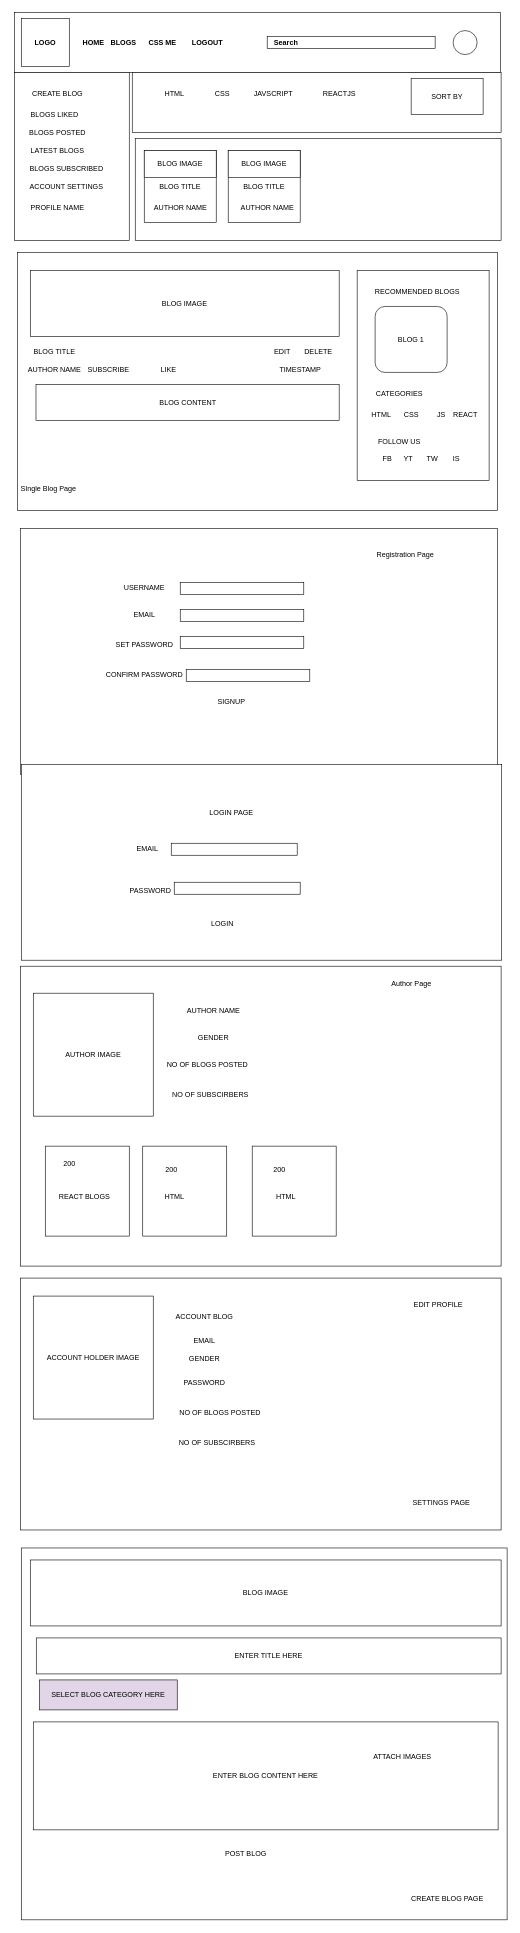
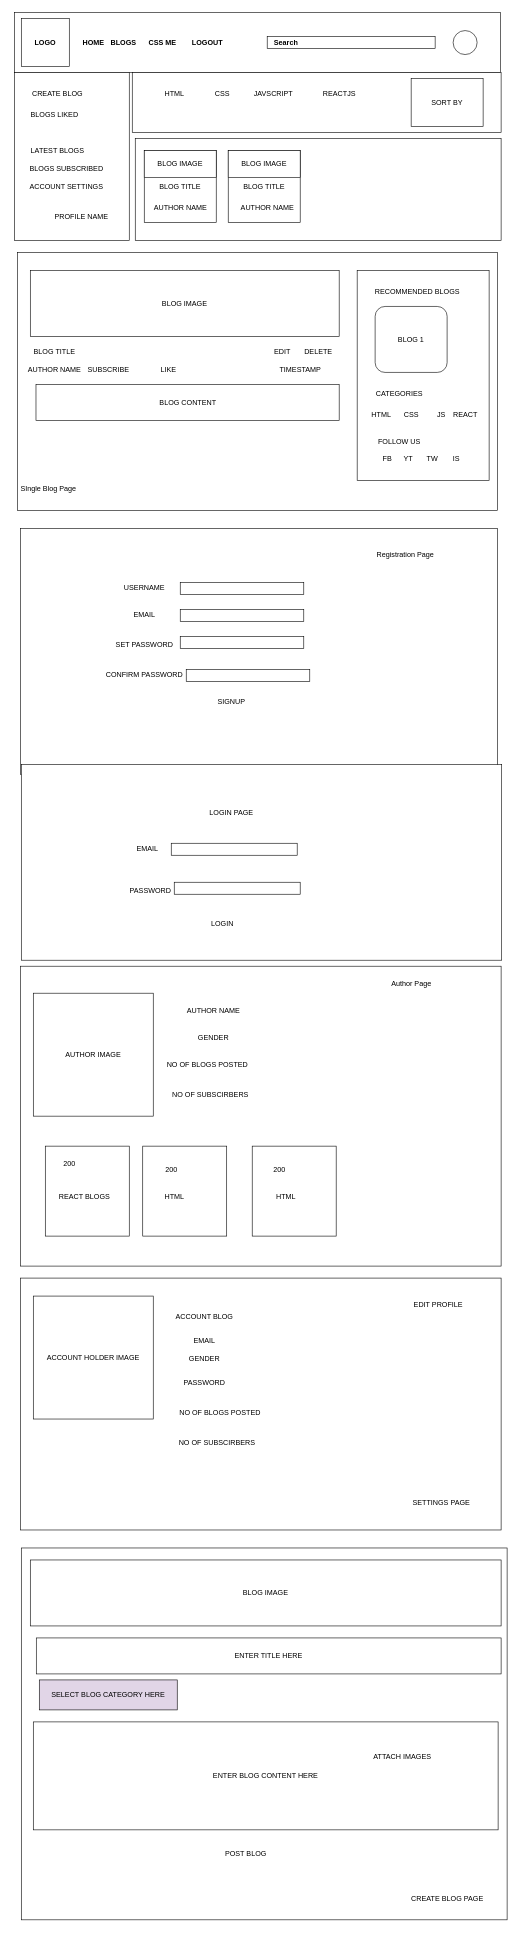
(447, 96) -> (447, 102)
(57, 132) -> none
(57, 207) -> (81, 216)
